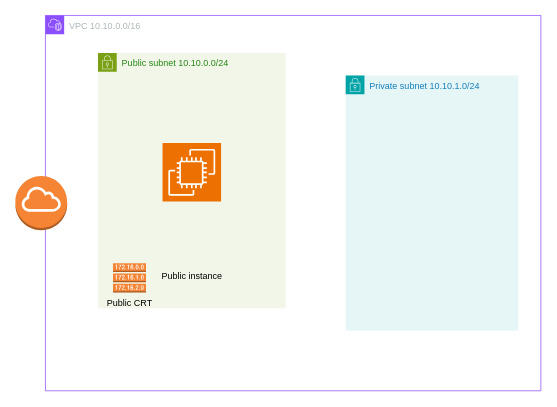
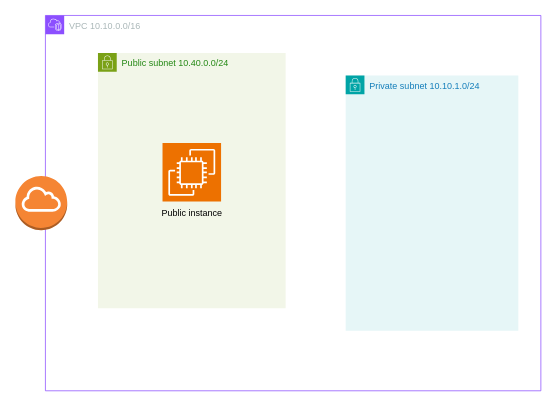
(179, 64) -> (179, 64)
(192, 276) -> (192, 213)
(129, 278) -> none
